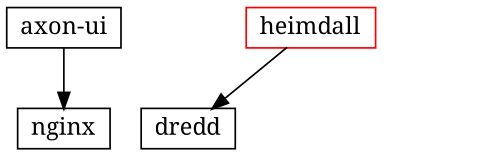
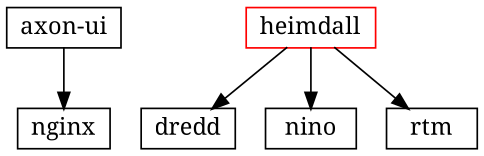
none -> (311, 129)
none -> (432, 129)
